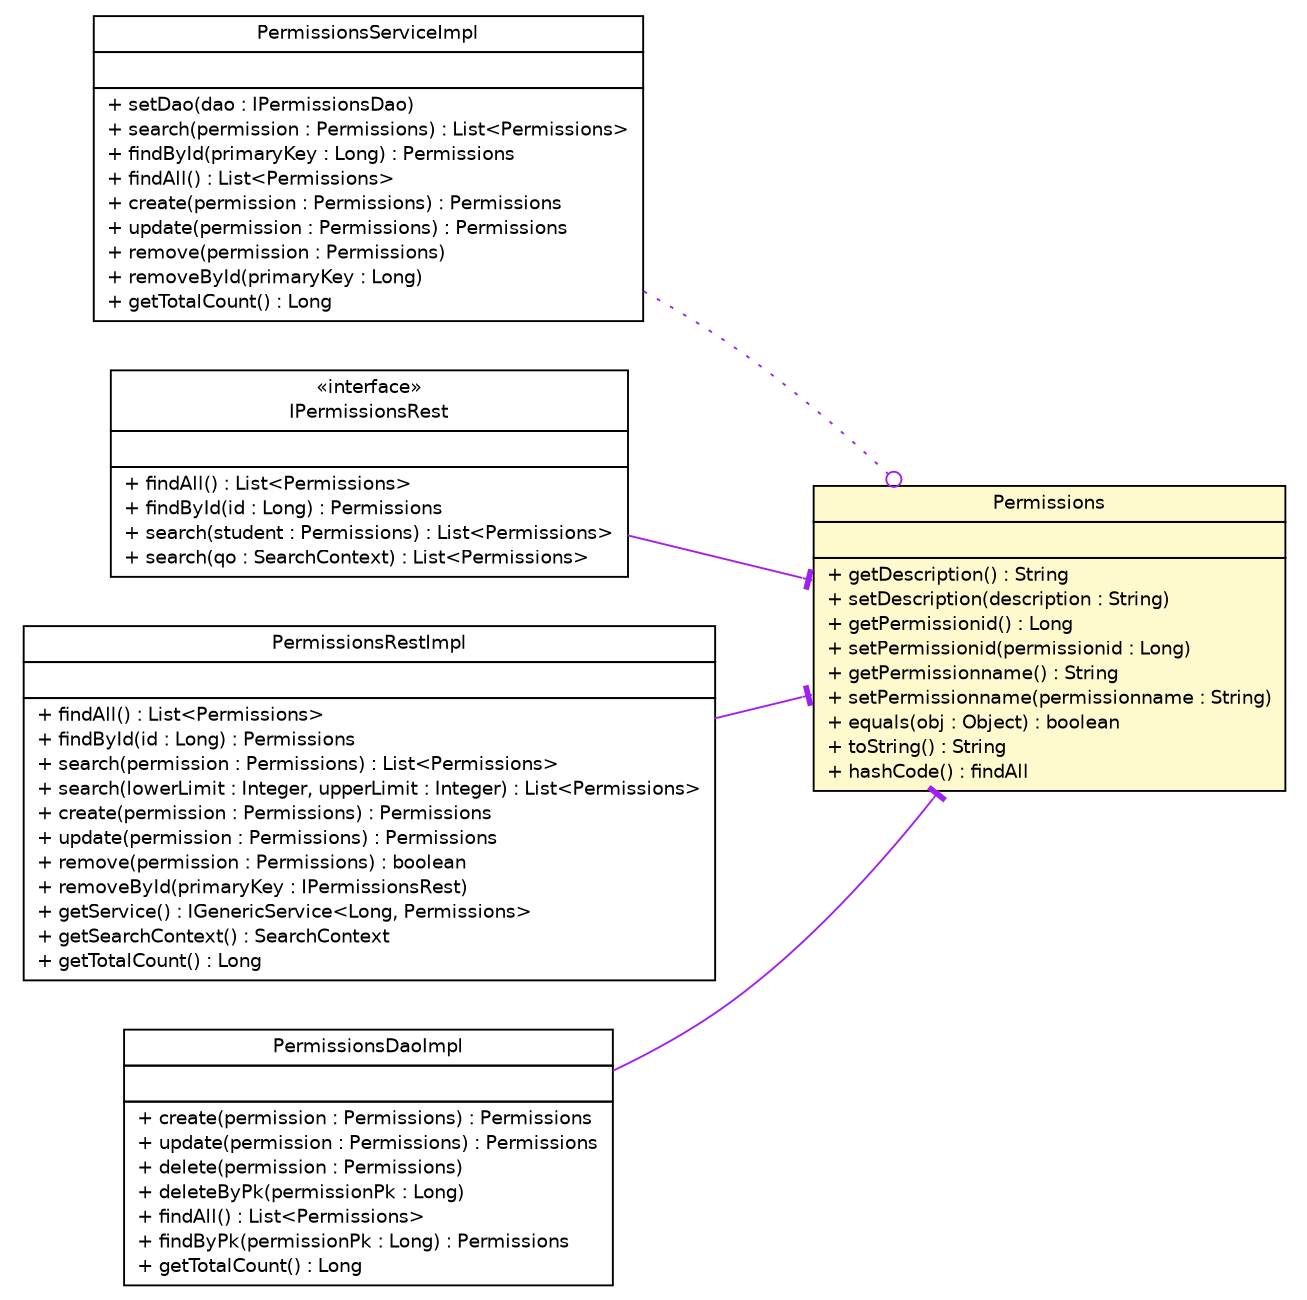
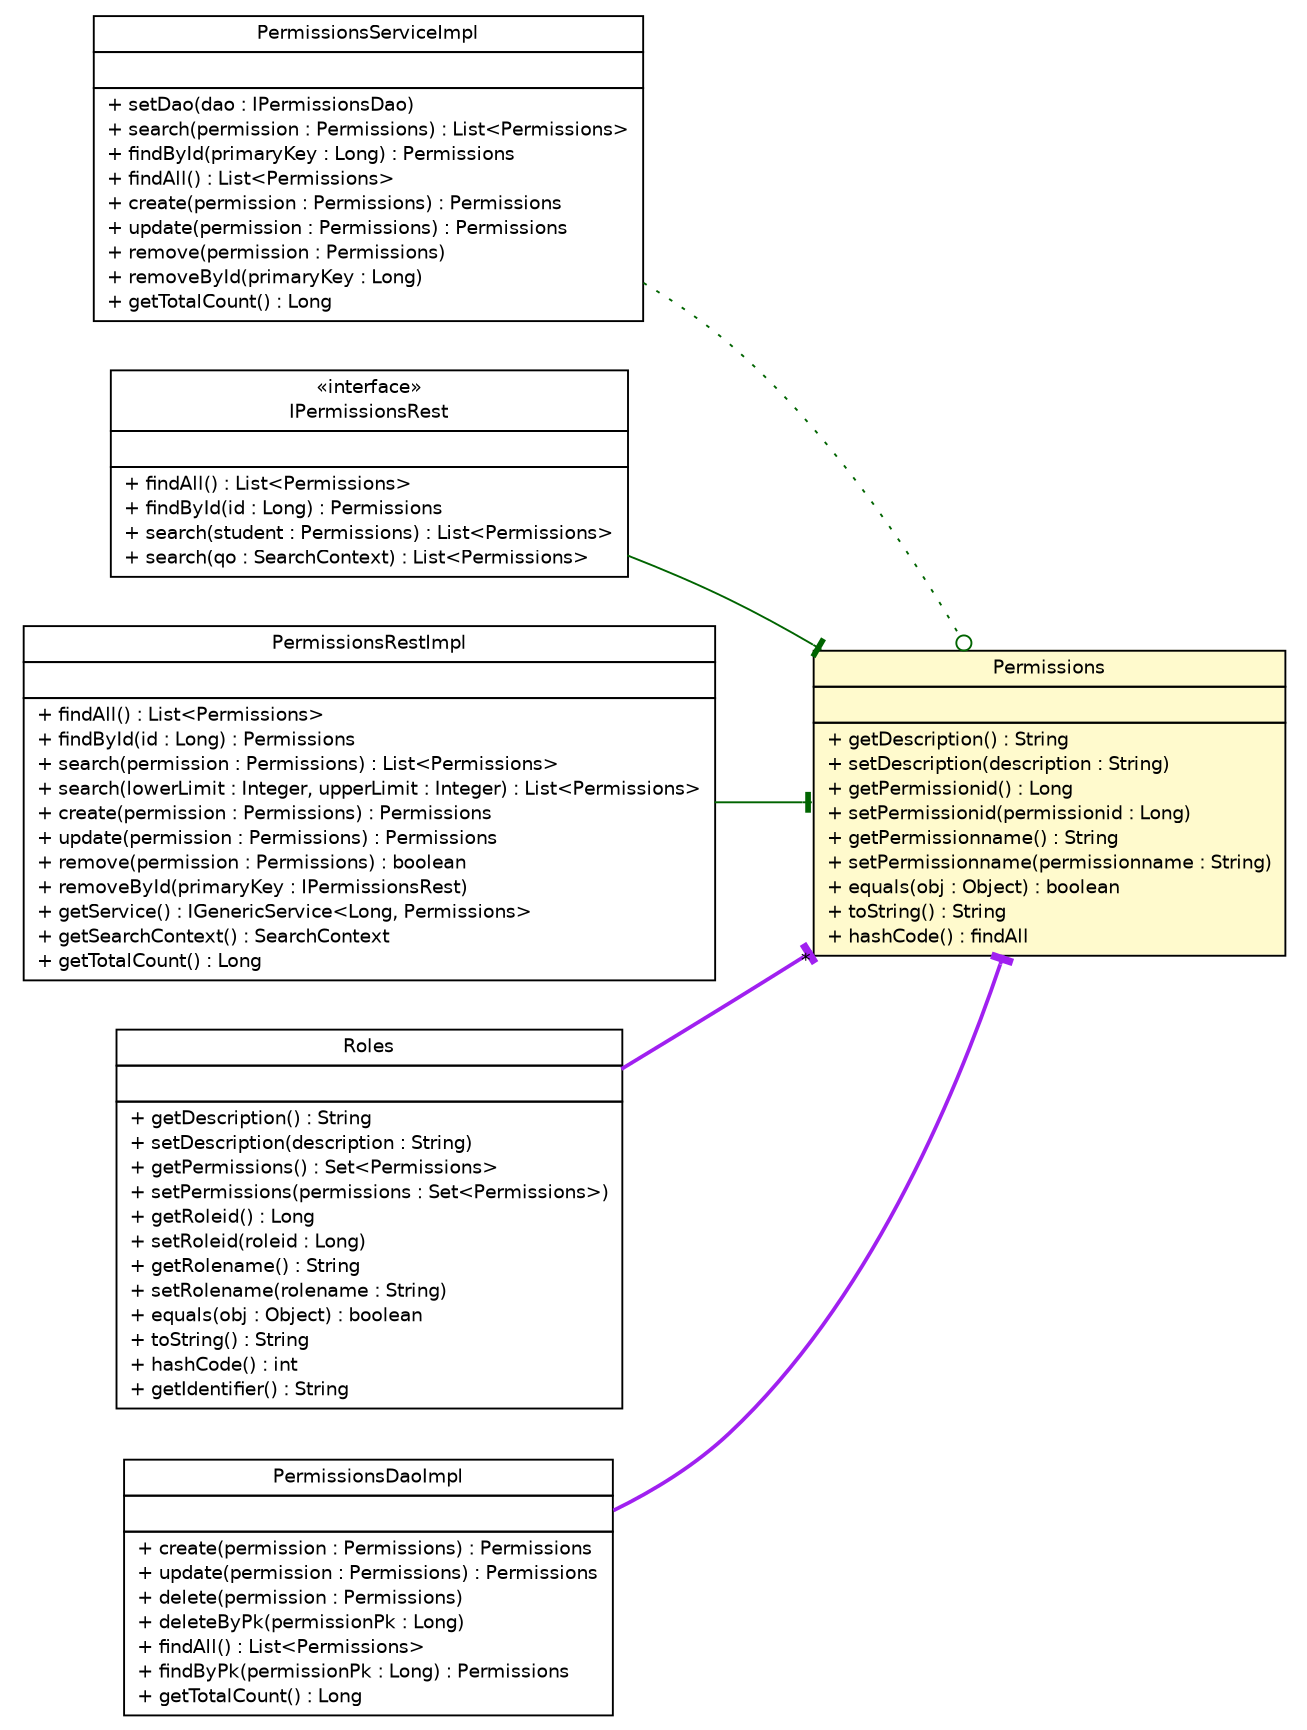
(772, 375) -> (823, 440)
(715, 557) -> (722, 596)
(758, 708) -> (758, 802)
(789, 954) -> (856, 1275)
none -> (368, 1219)
